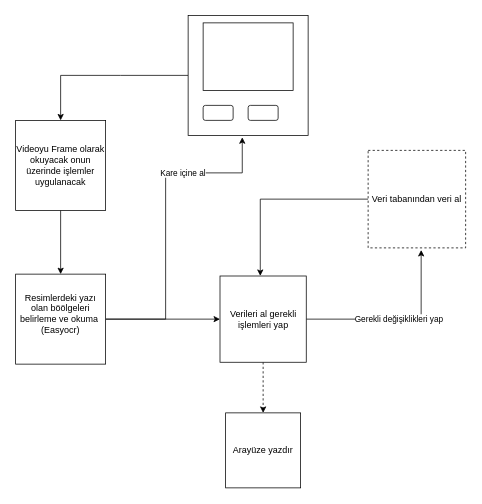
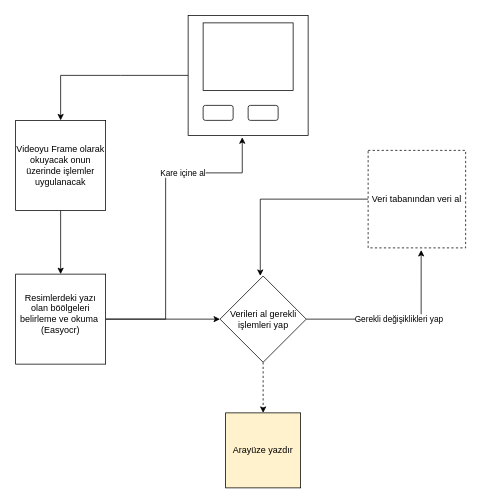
(263, 319) -> (263, 319)
(263, 450) -> (263, 450)
